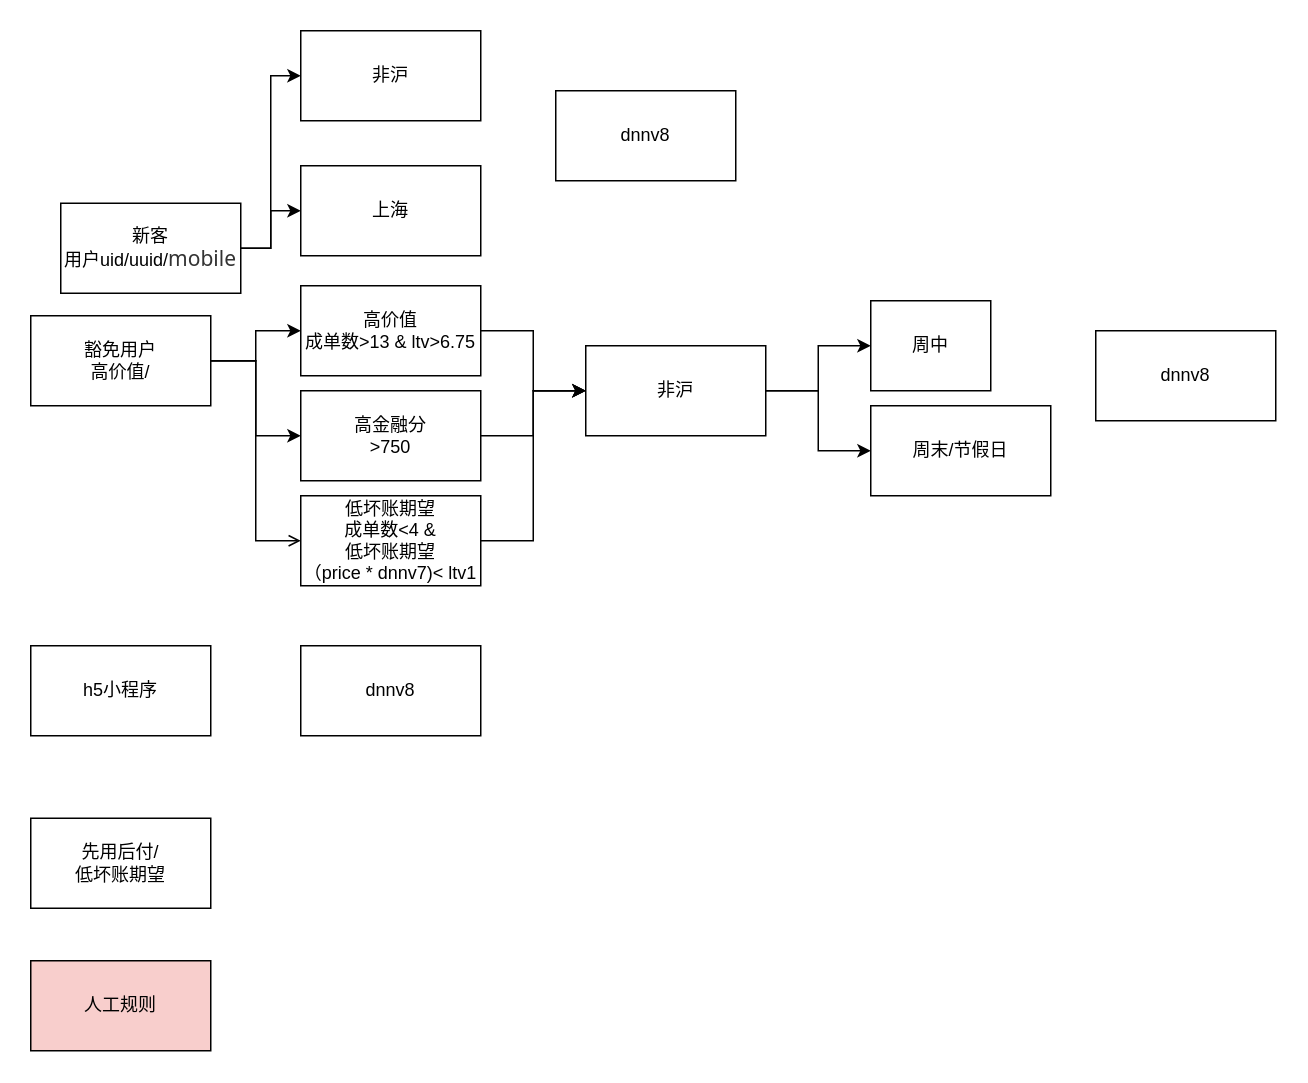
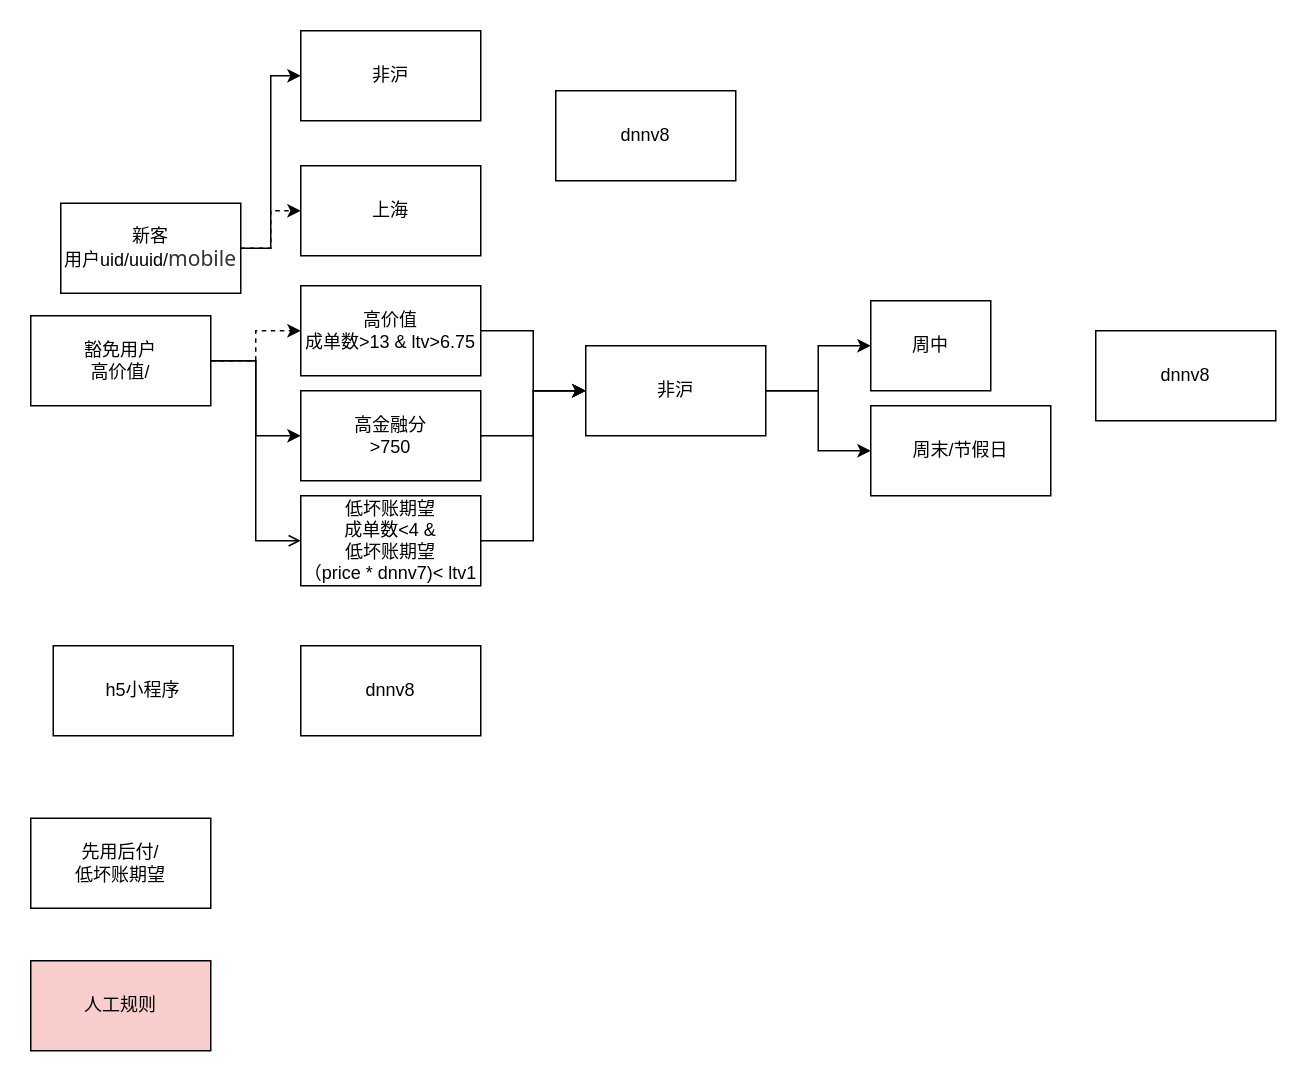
(281, 211) -> (281, 211)
(260, 331) -> (260, 331)
(121, 691) -> (143, 691)
